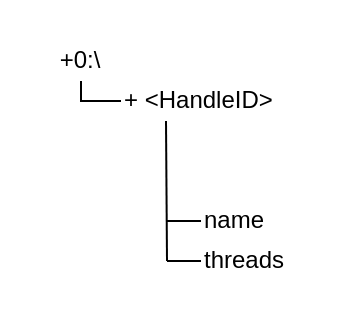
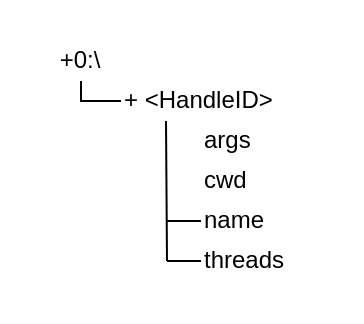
none -> (241, 141)
none -> (241, 181)
